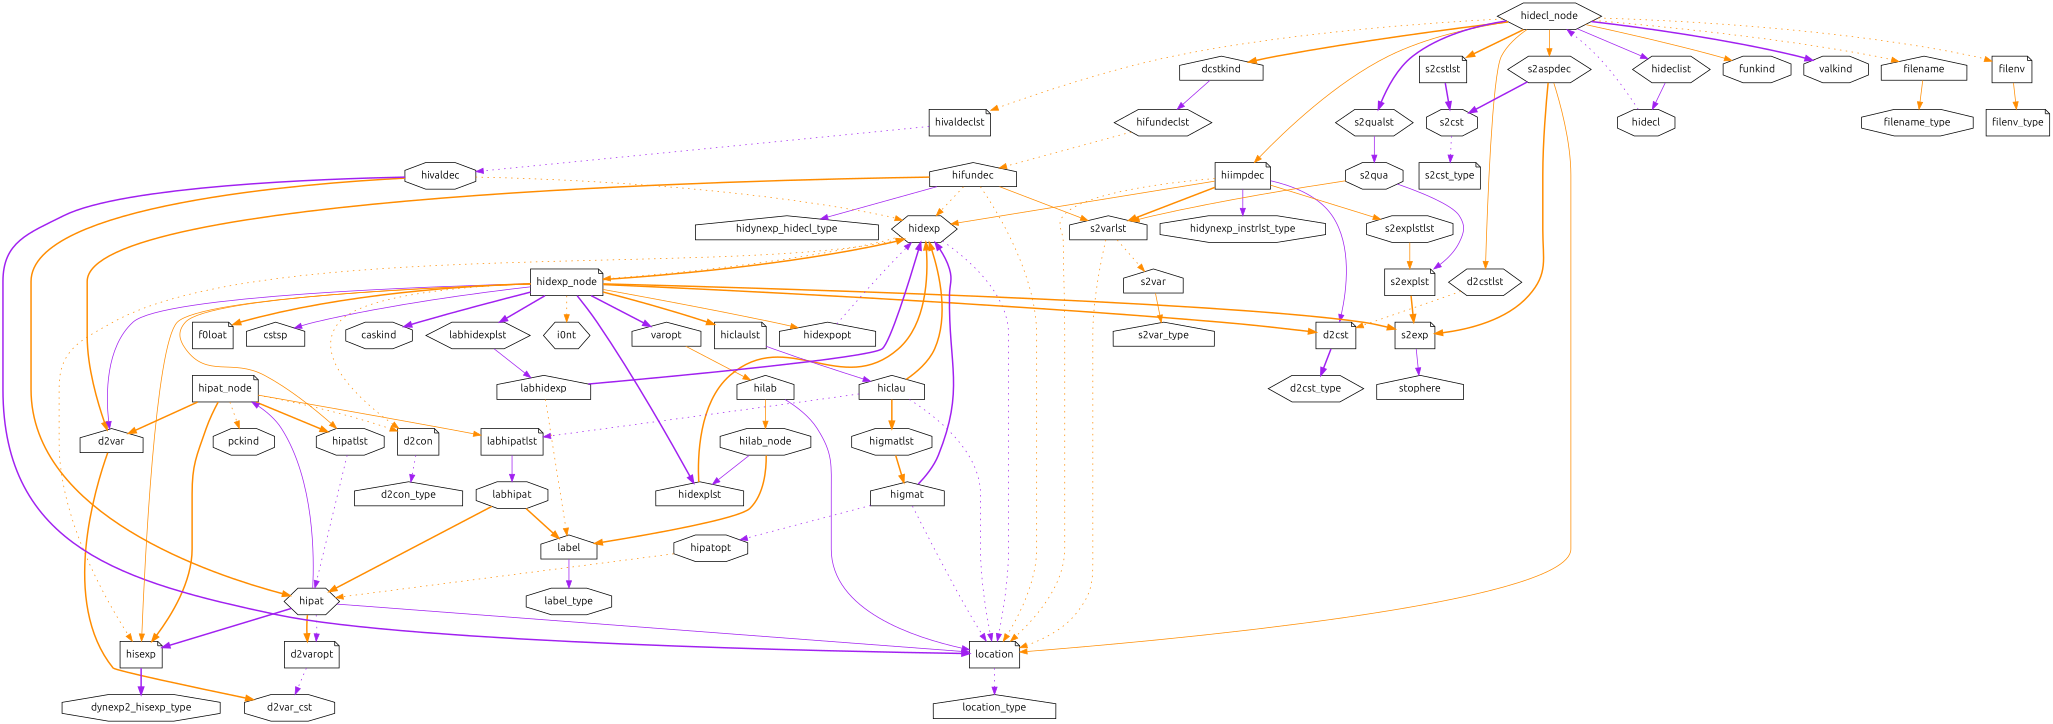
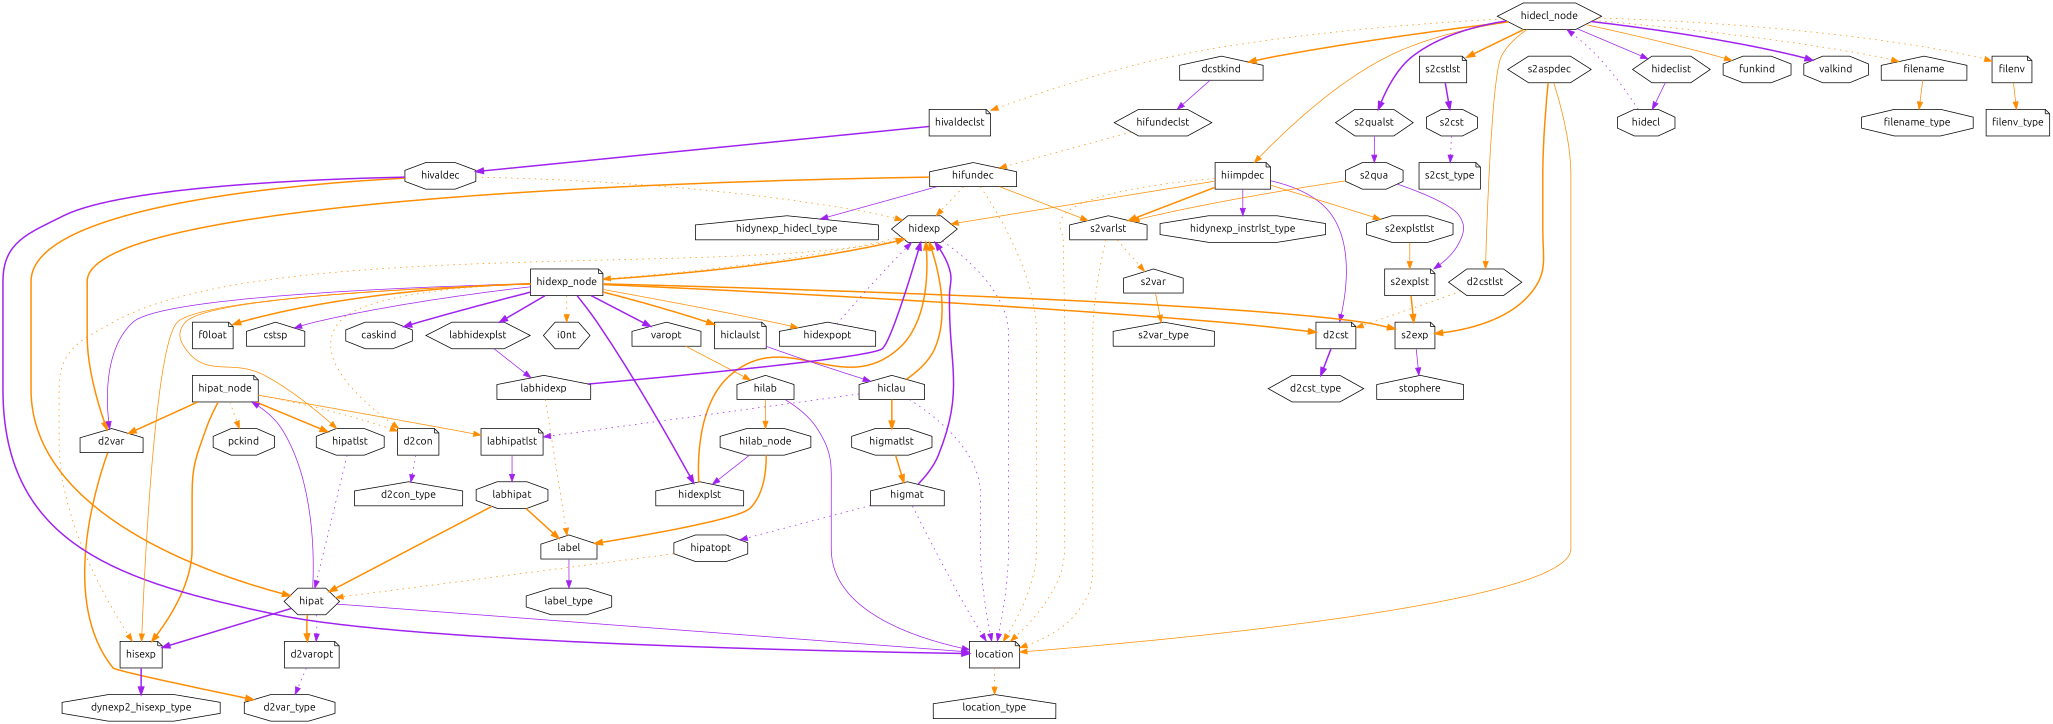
(1549, 39) -> none
(1502, 96) -> none
(706, 149) -> (706, 149)
(995, 678) -> (995, 678)
(290, 708) -> (290, 708)
